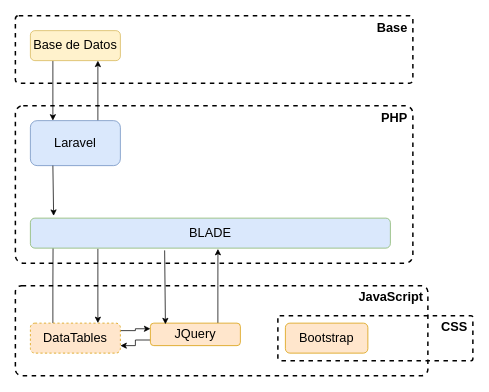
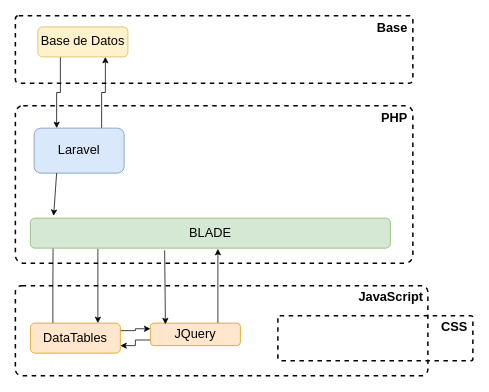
(75, 45) -> (83, 42)
(75, 143) -> (79, 150)
(210, 233) -> (210, 233)
(75, 338) -> (75, 338)
(327, 338) -> none
